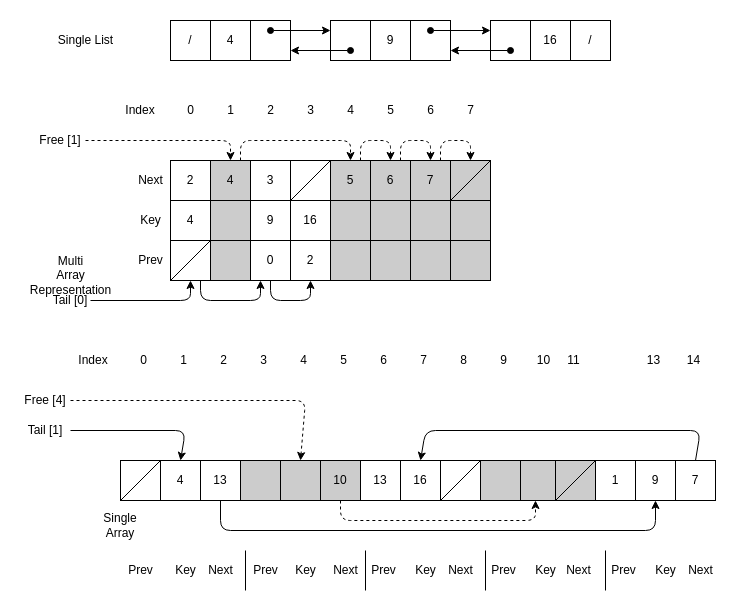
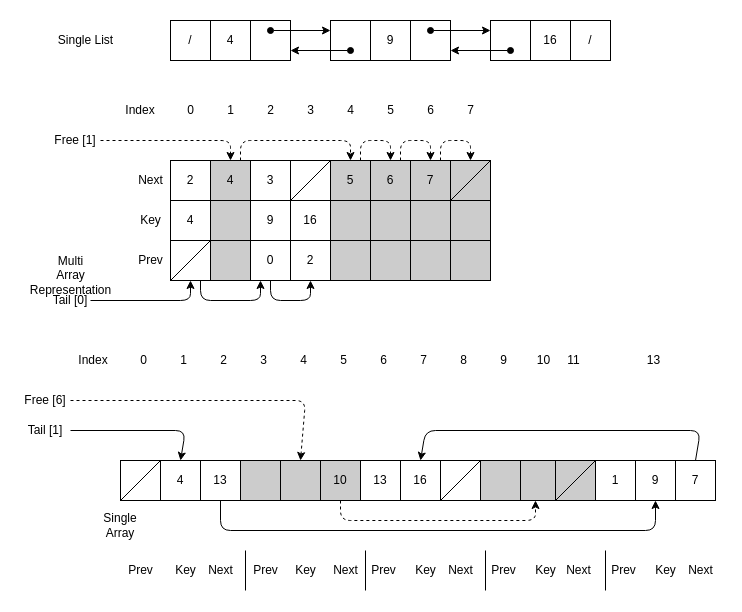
(61, 141) -> (76, 141)
(693, 361) -> none
(46, 401) -> (46, 401)
